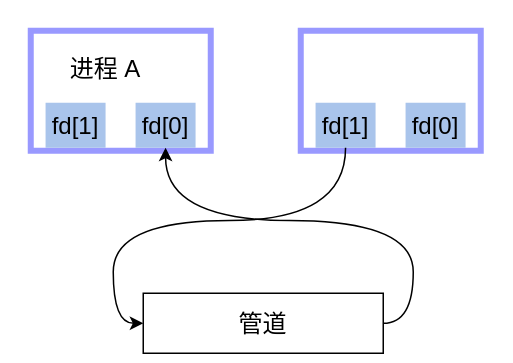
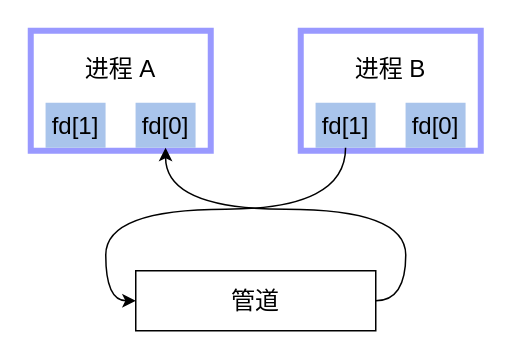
(106, 68) -> (121, 68)
none -> (391, 68)
(263, 323) -> (256, 301)
